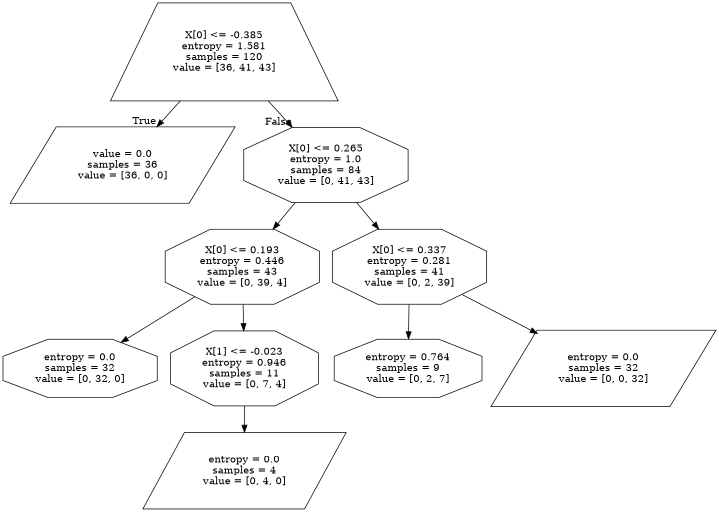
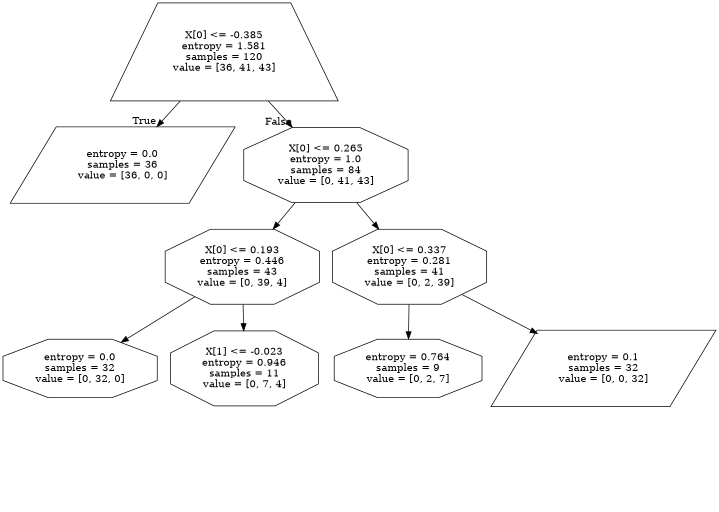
(123, 165) -> (123, 165)
(603, 368) -> (603, 368)
(244, 471) -> none
